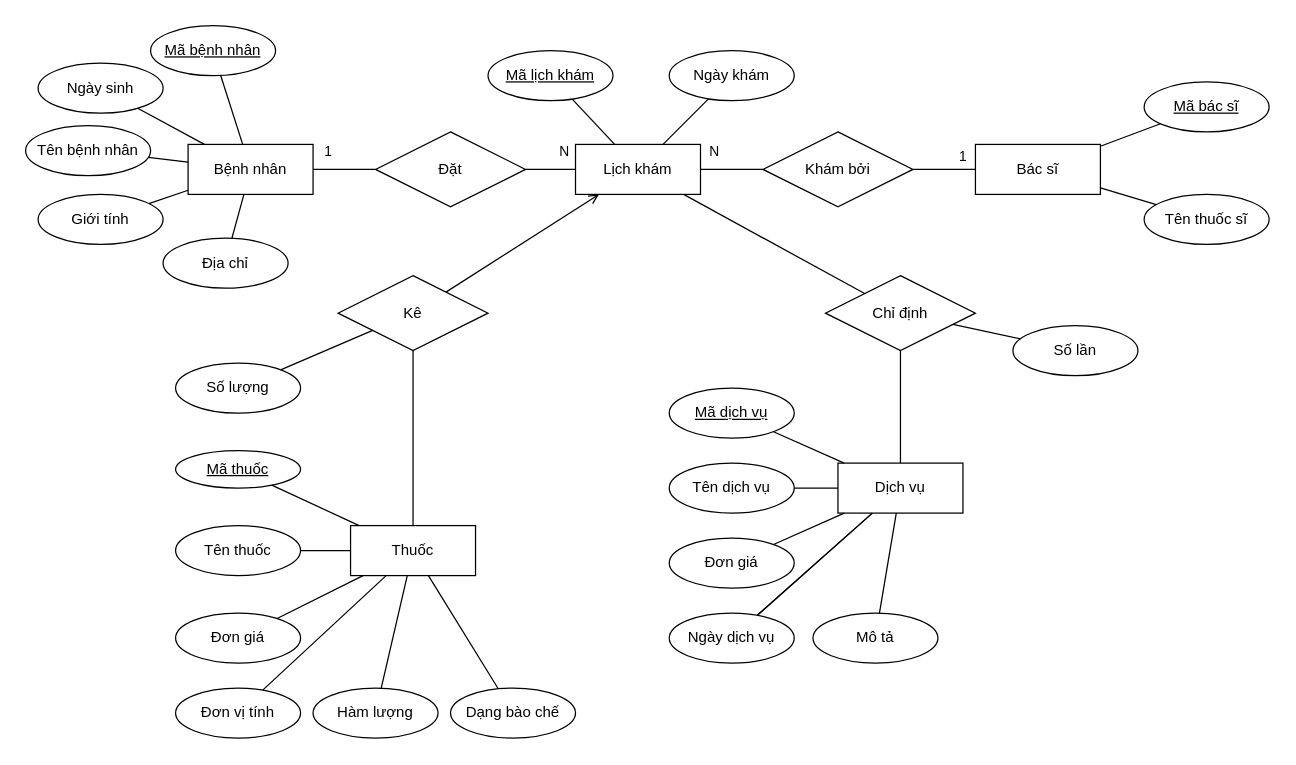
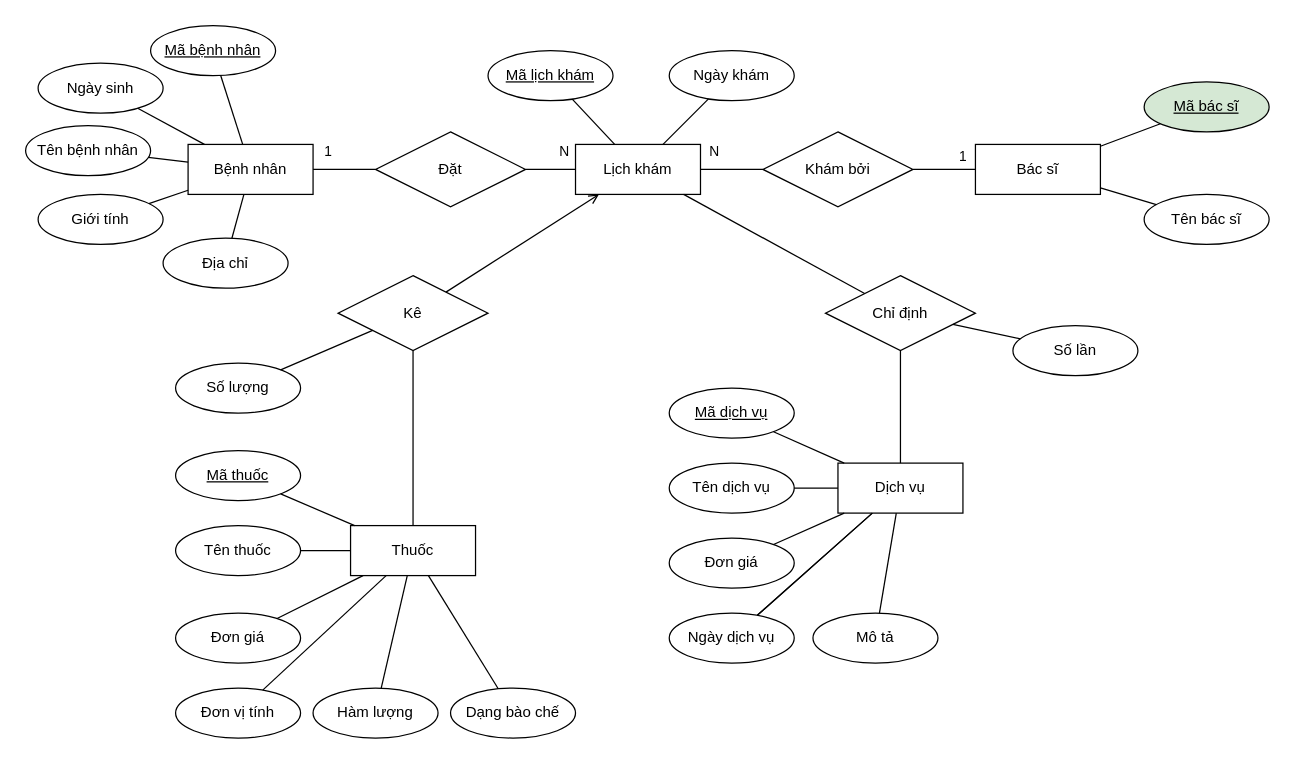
(1207, 107) -> (1207, 107)
(1207, 219) -> (1207, 219)
(238, 469) -> (238, 476)
